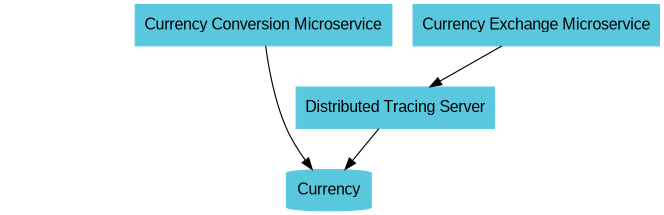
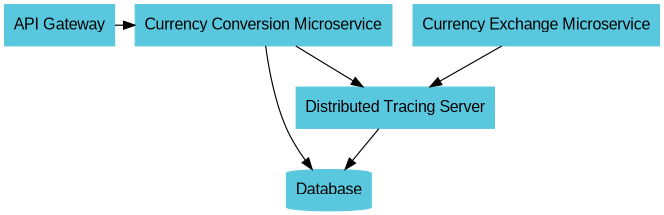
none -> (60, 25)
none -> (324, 63)
(329, 190) -> (329, 190)
